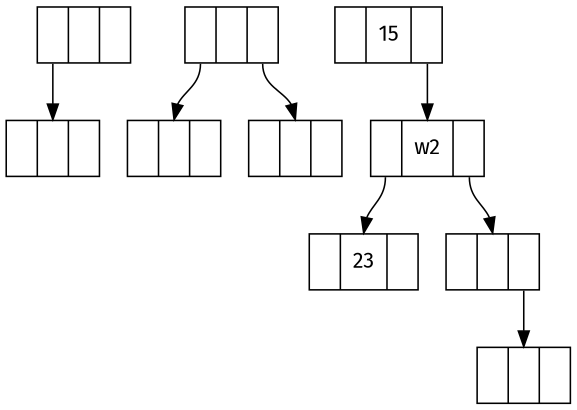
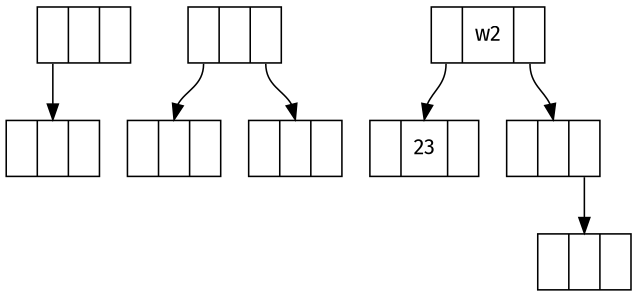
(389, 35) -> none
